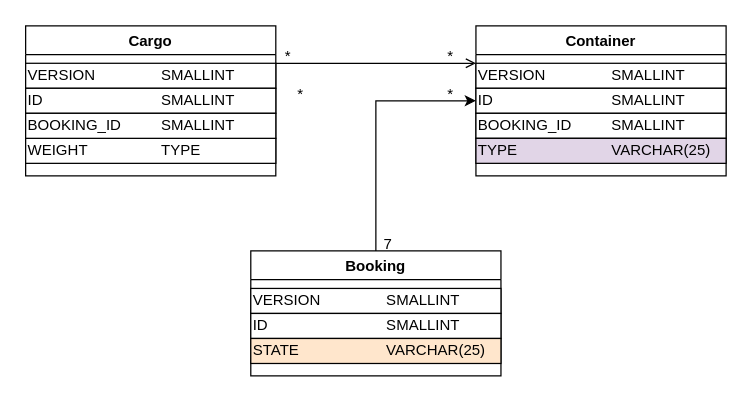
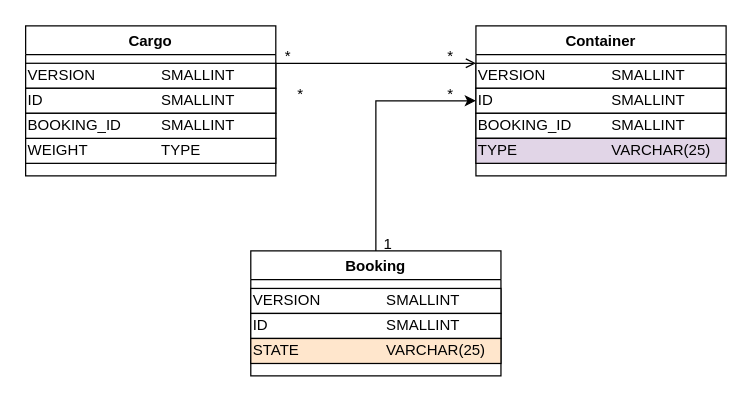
(388, 244) -> (388, 244)
